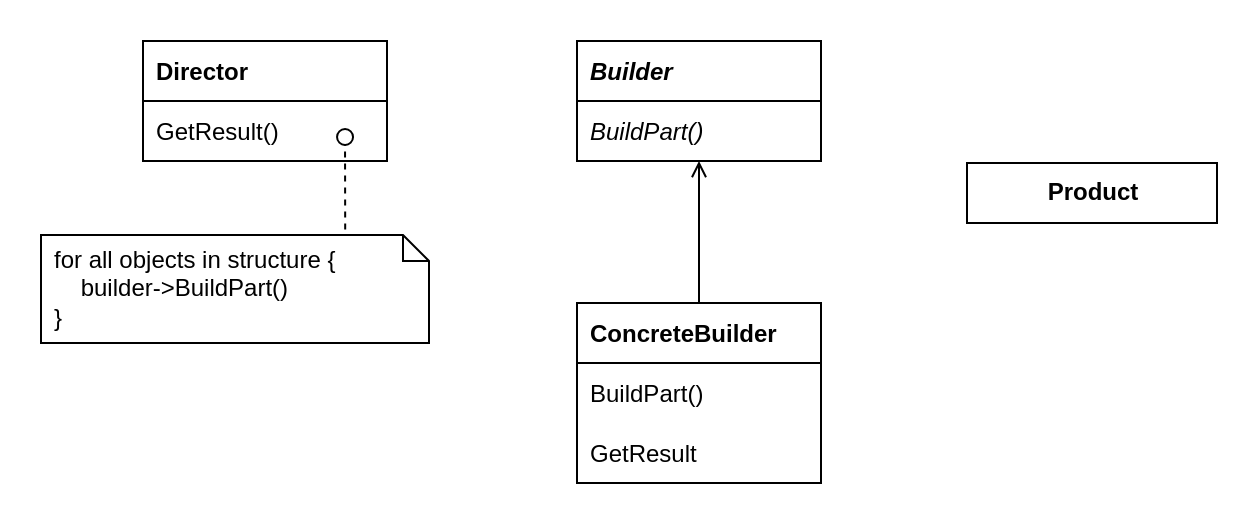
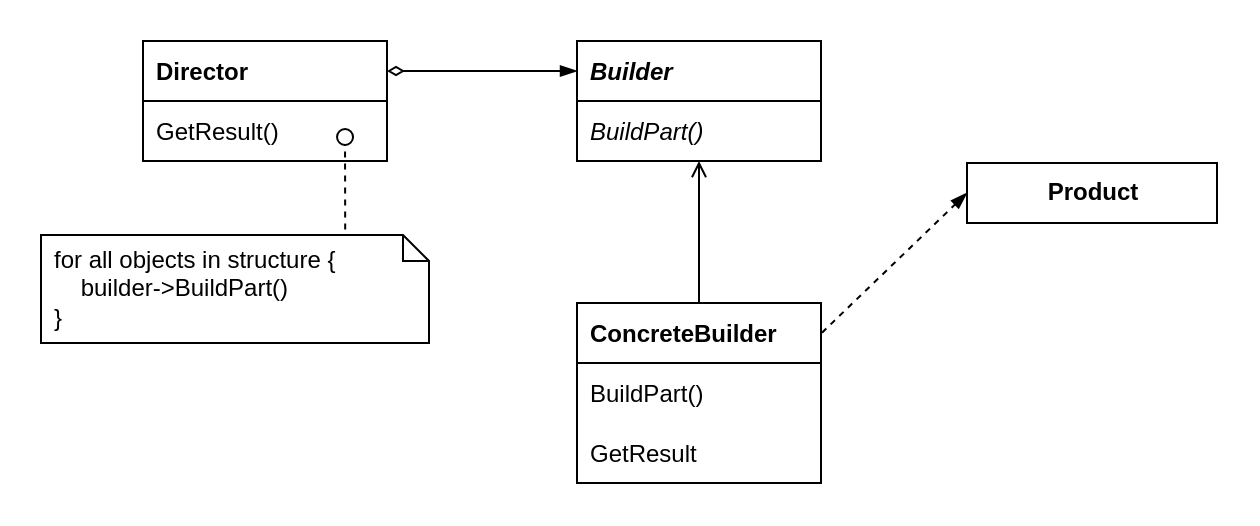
none -> (481, 71)
none -> (890, 267)
